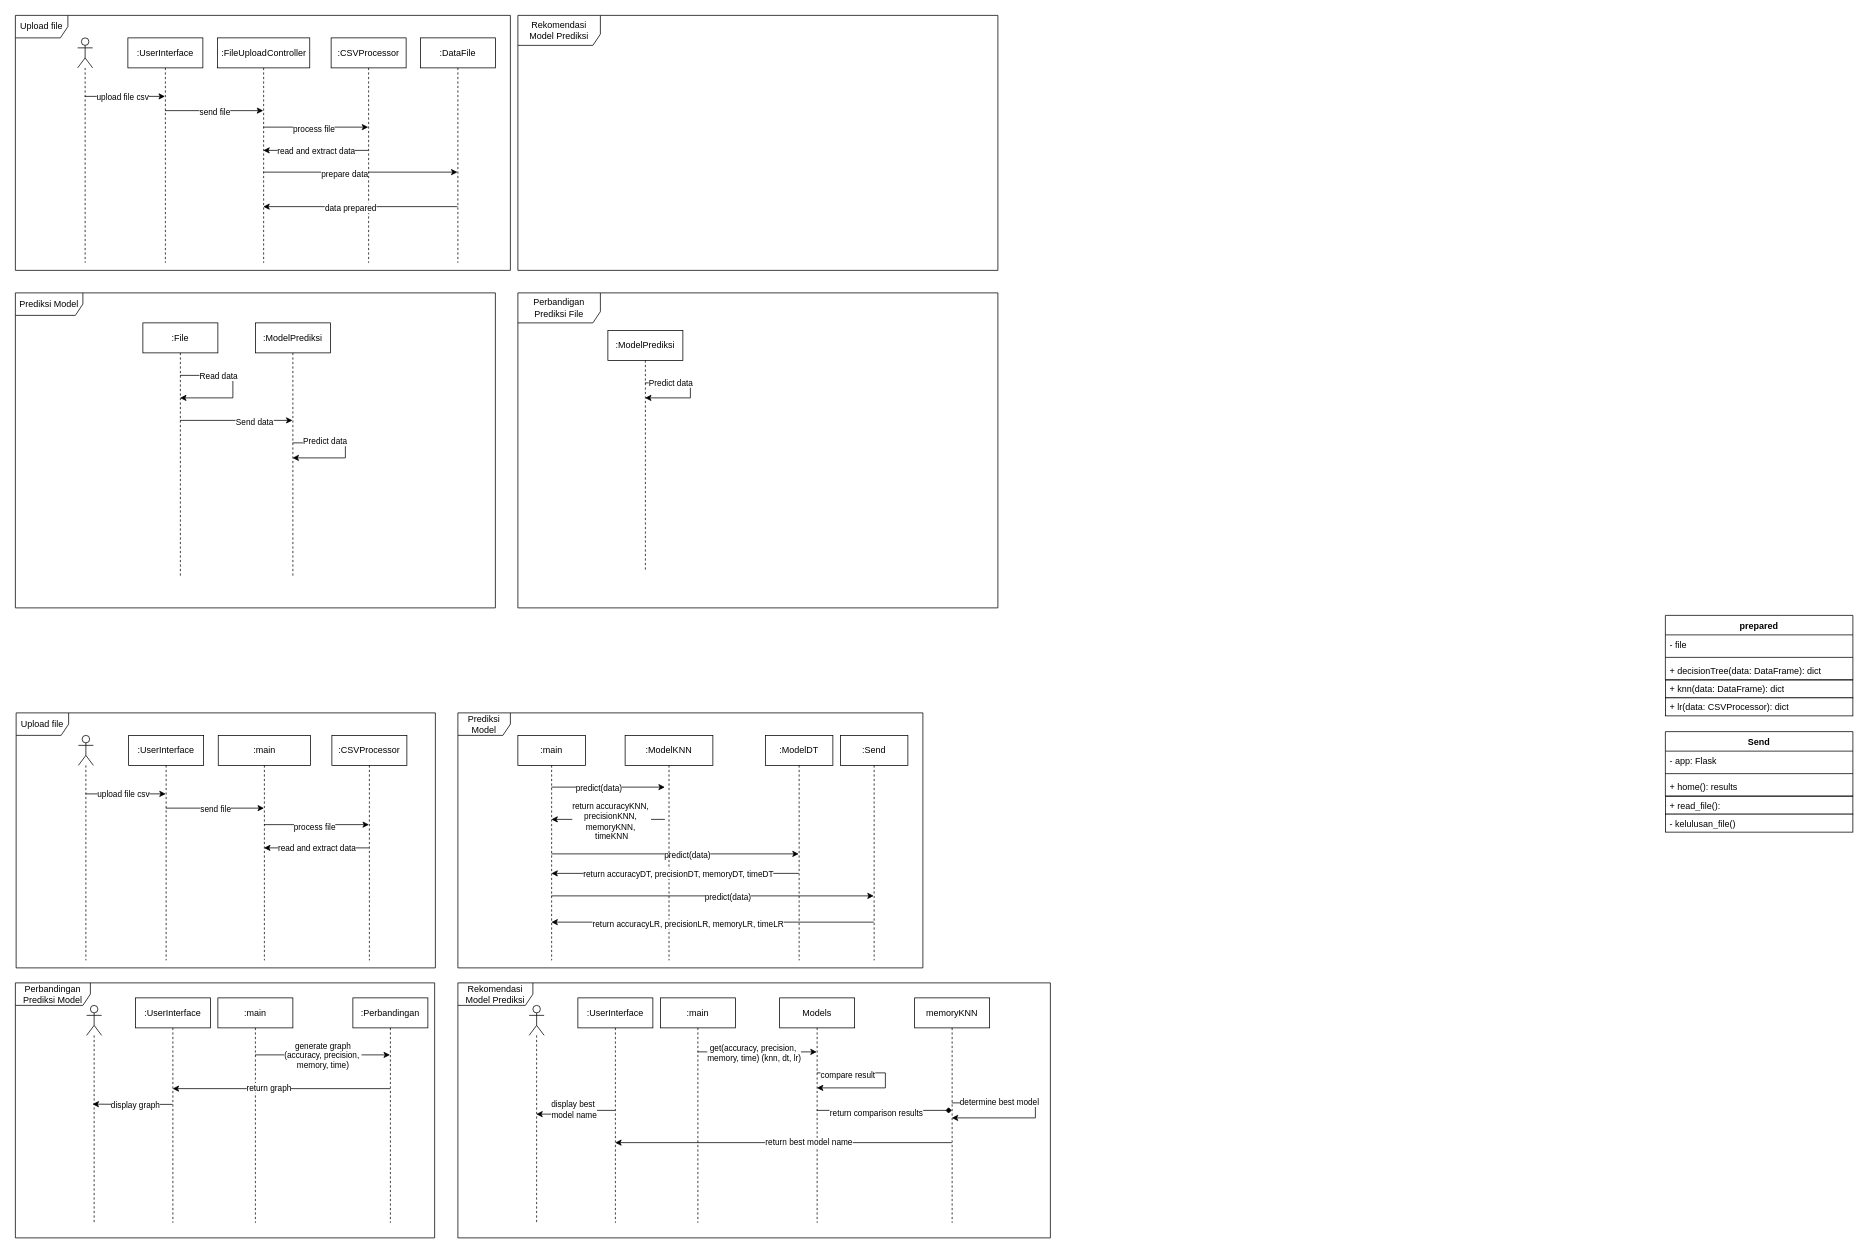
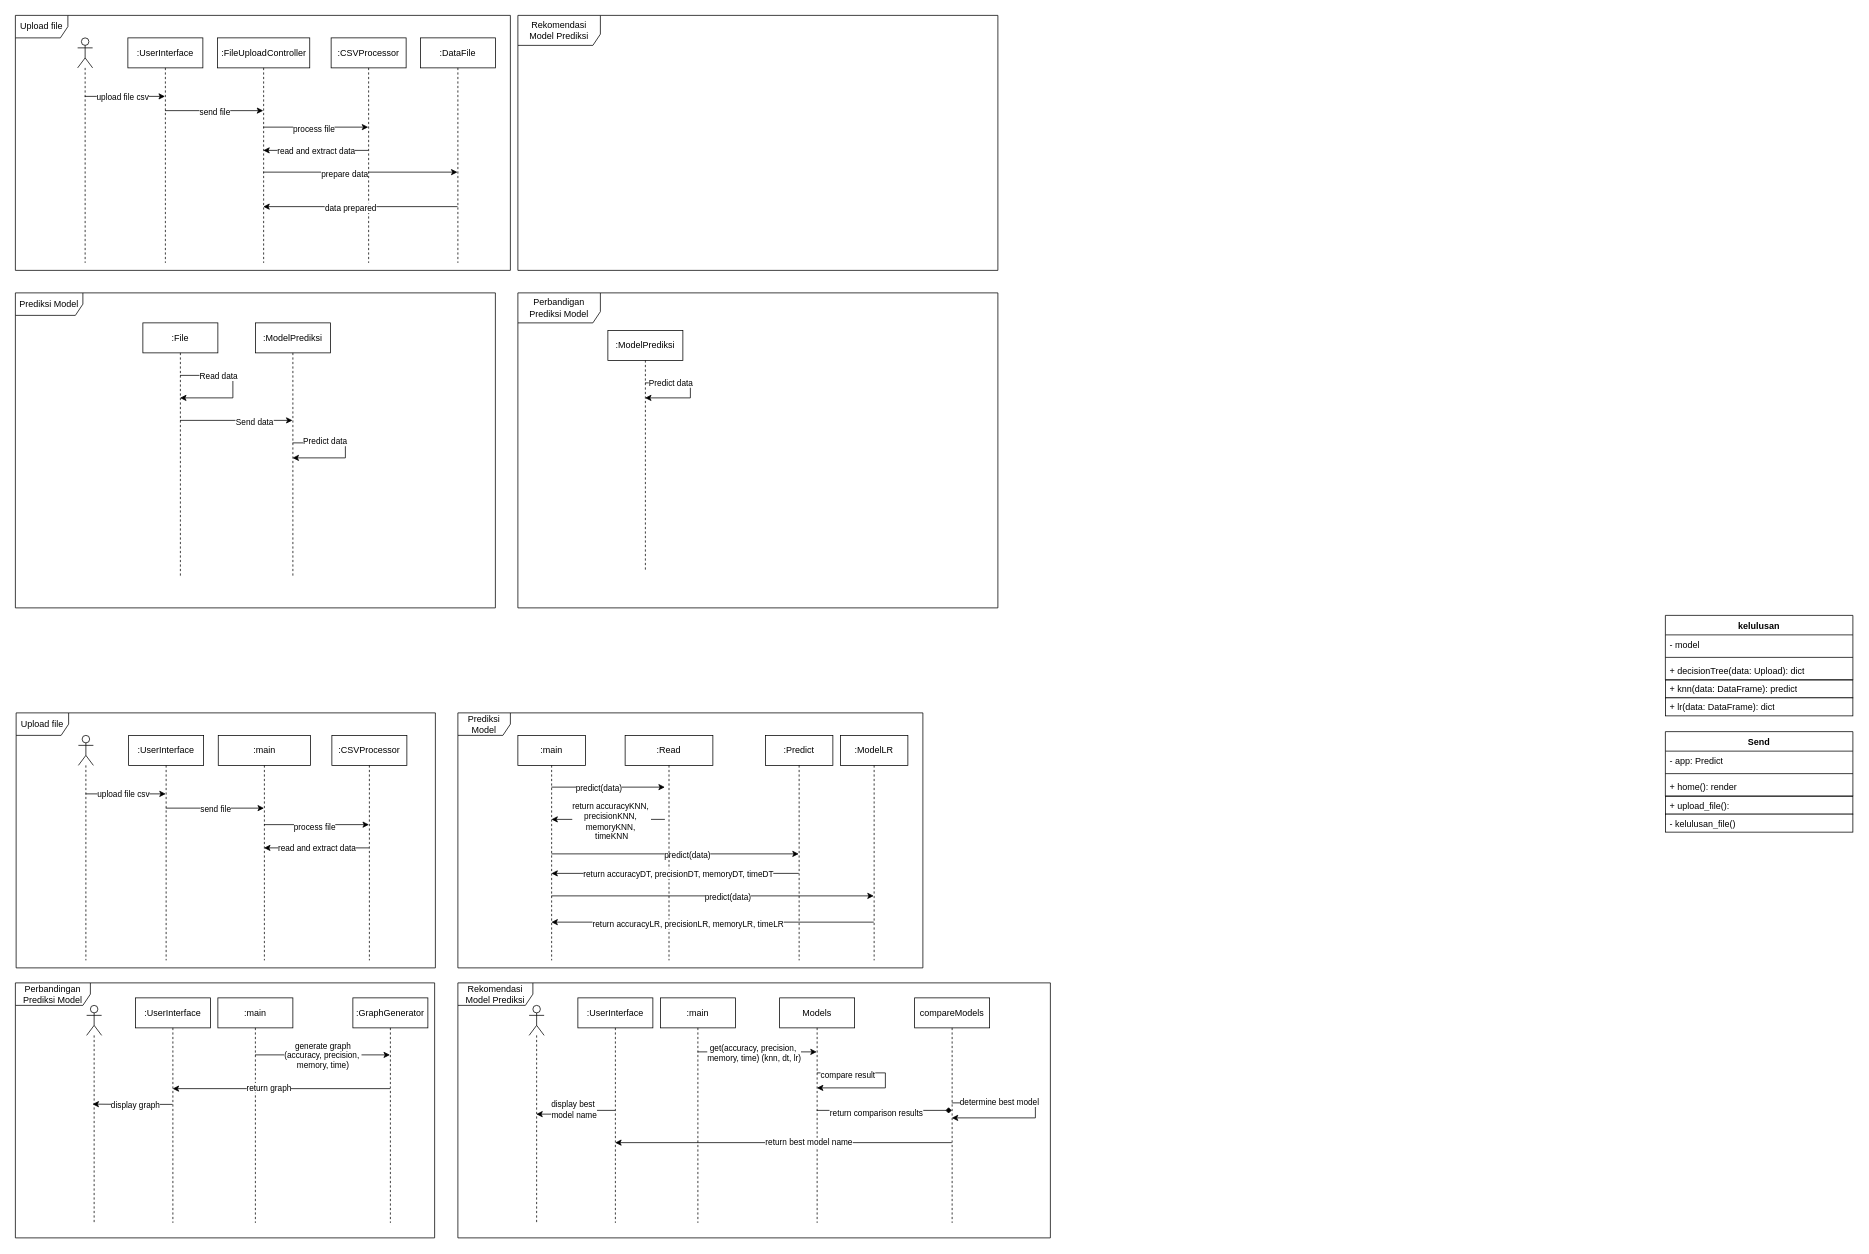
(559, 308) -> (559, 308)
(1759, 626) -> (1759, 626)
(1681, 646) -> (1685, 646)
(1754, 671) -> (1745, 671)
(1733, 690) -> (1741, 690)
(1737, 708) -> (1730, 708)
(669, 750) -> (669, 750)
(799, 750) -> (799, 750)
(874, 750) -> (874, 750)
(1695, 762) -> (1700, 762)
(1708, 787) -> (1707, 787)
(1700, 806) -> (1704, 806)
(390, 1013) -> (390, 1013)
(952, 1013) -> (952, 1013)
